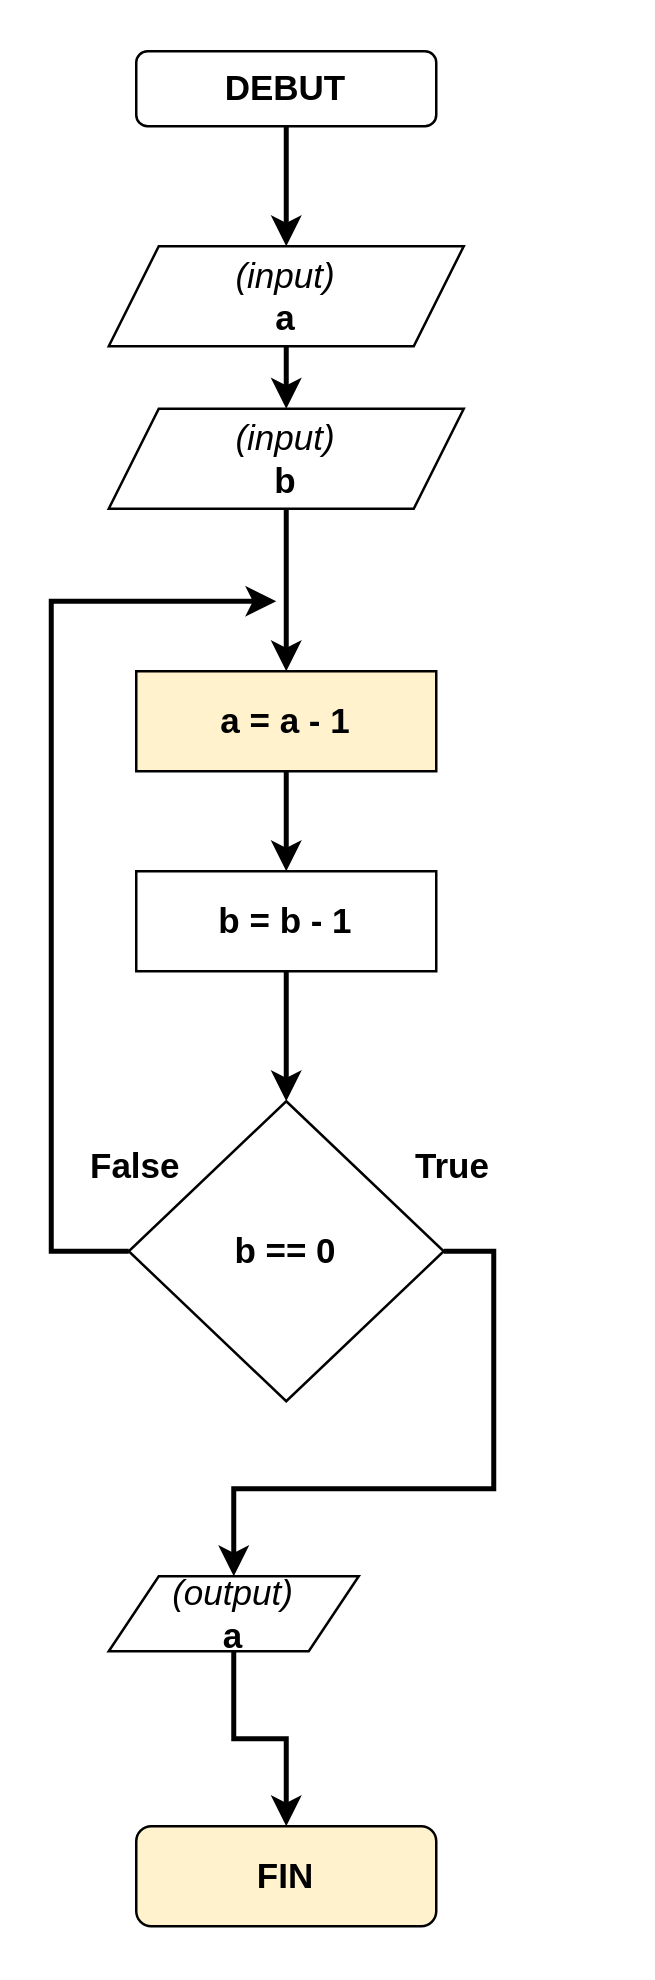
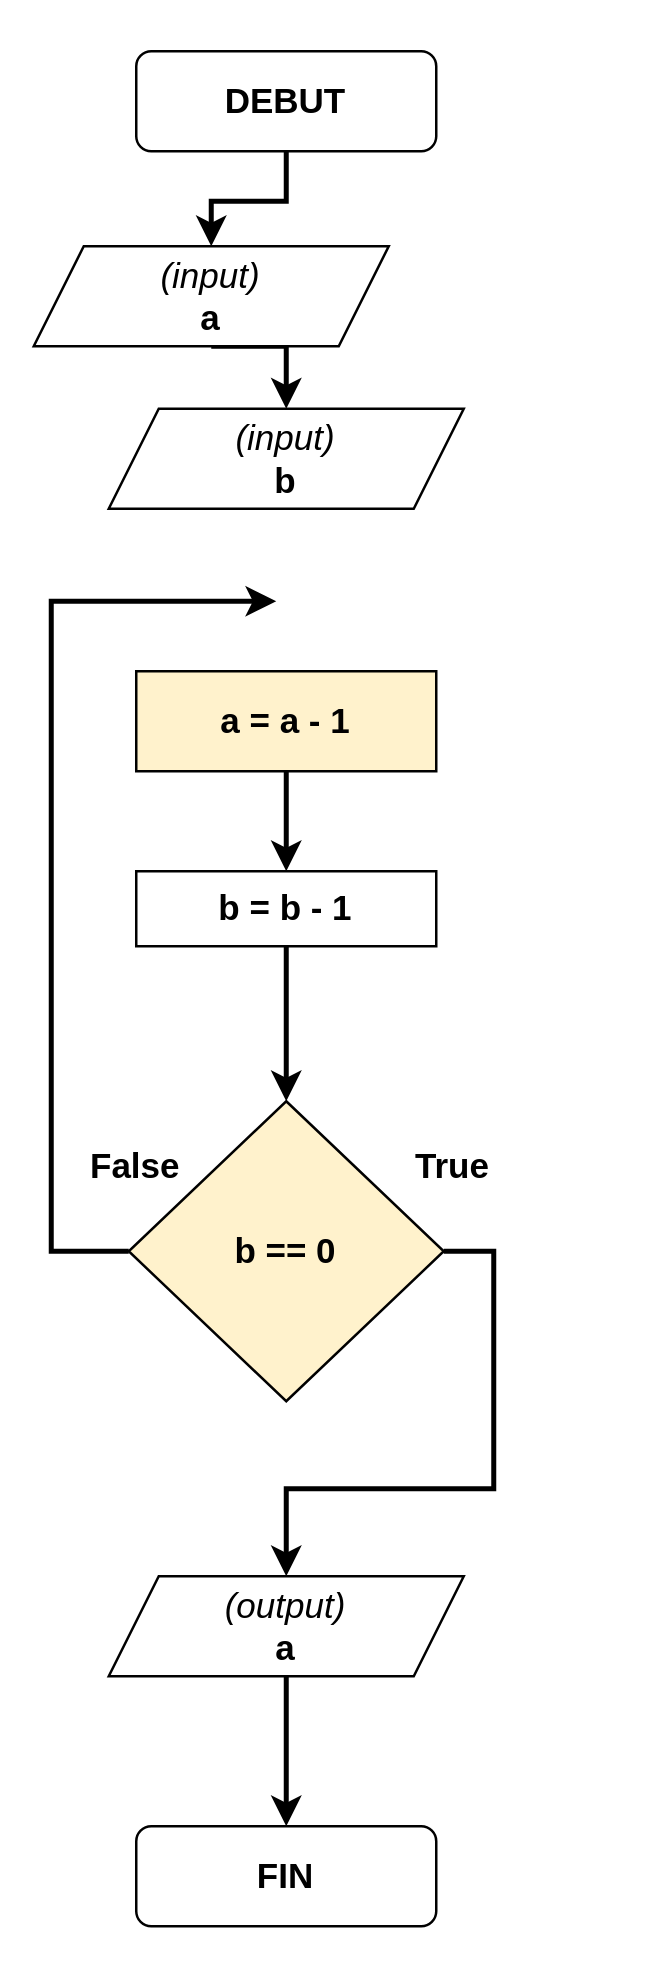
(286, 89) -> (286, 101)
(286, 296) -> (211, 296)
(286, 579) -> none
(286, 921) -> (286, 909)
(286, 1251) -> (286, 1251)
(234, 1614) -> (286, 1626)
(286, 1876) -> (286, 1876)
